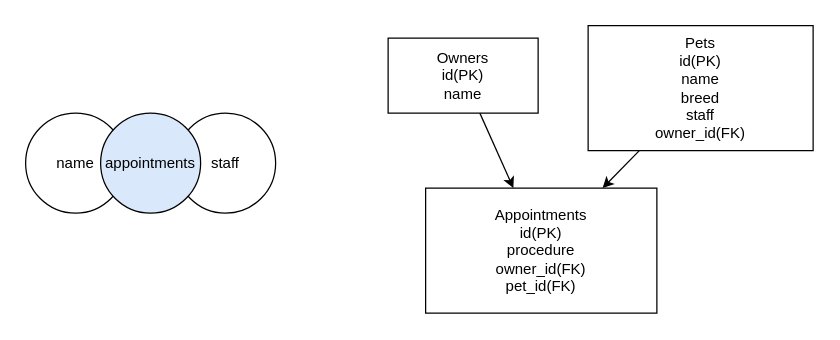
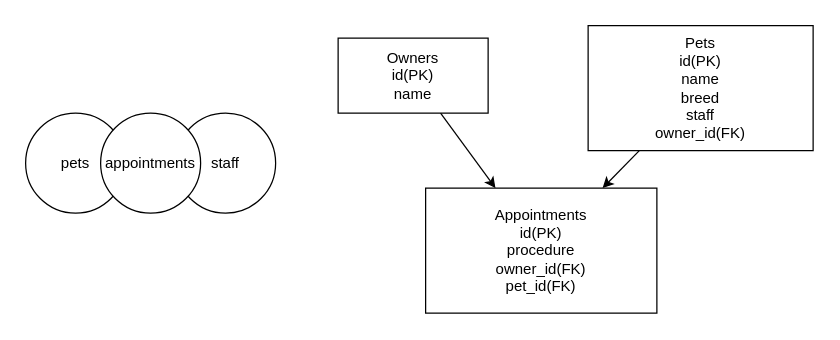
(463, 76) -> (413, 76)
(76, 163) -> (76, 163)
(151, 163) -> (151, 163)
